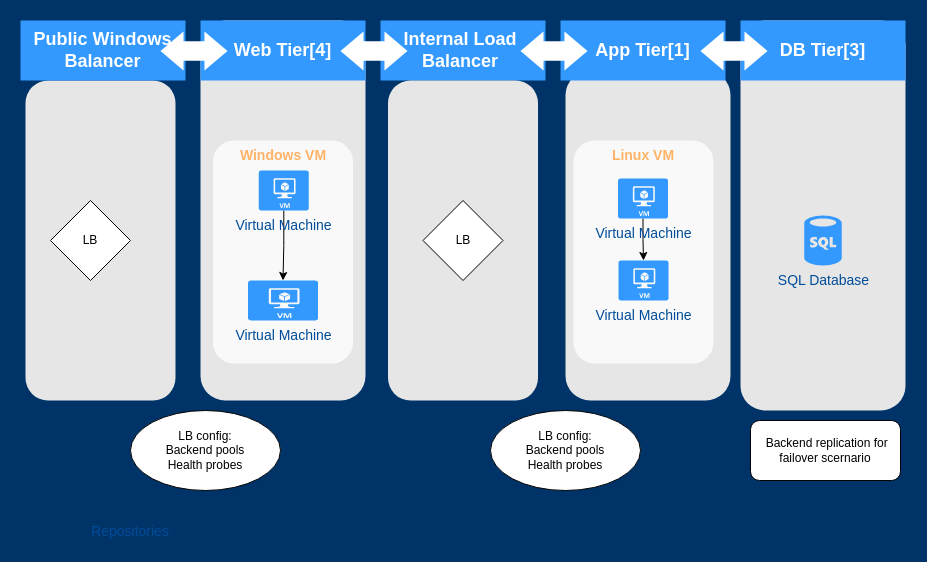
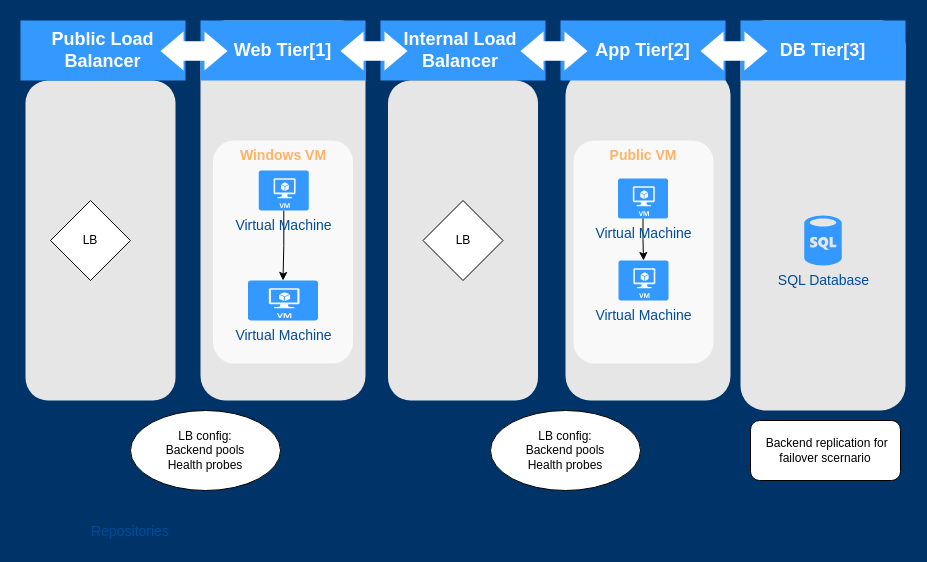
(103, 51) -> (103, 51)
(283, 51) -> (283, 51)
(643, 51) -> (643, 51)
(644, 156) -> (644, 156)
